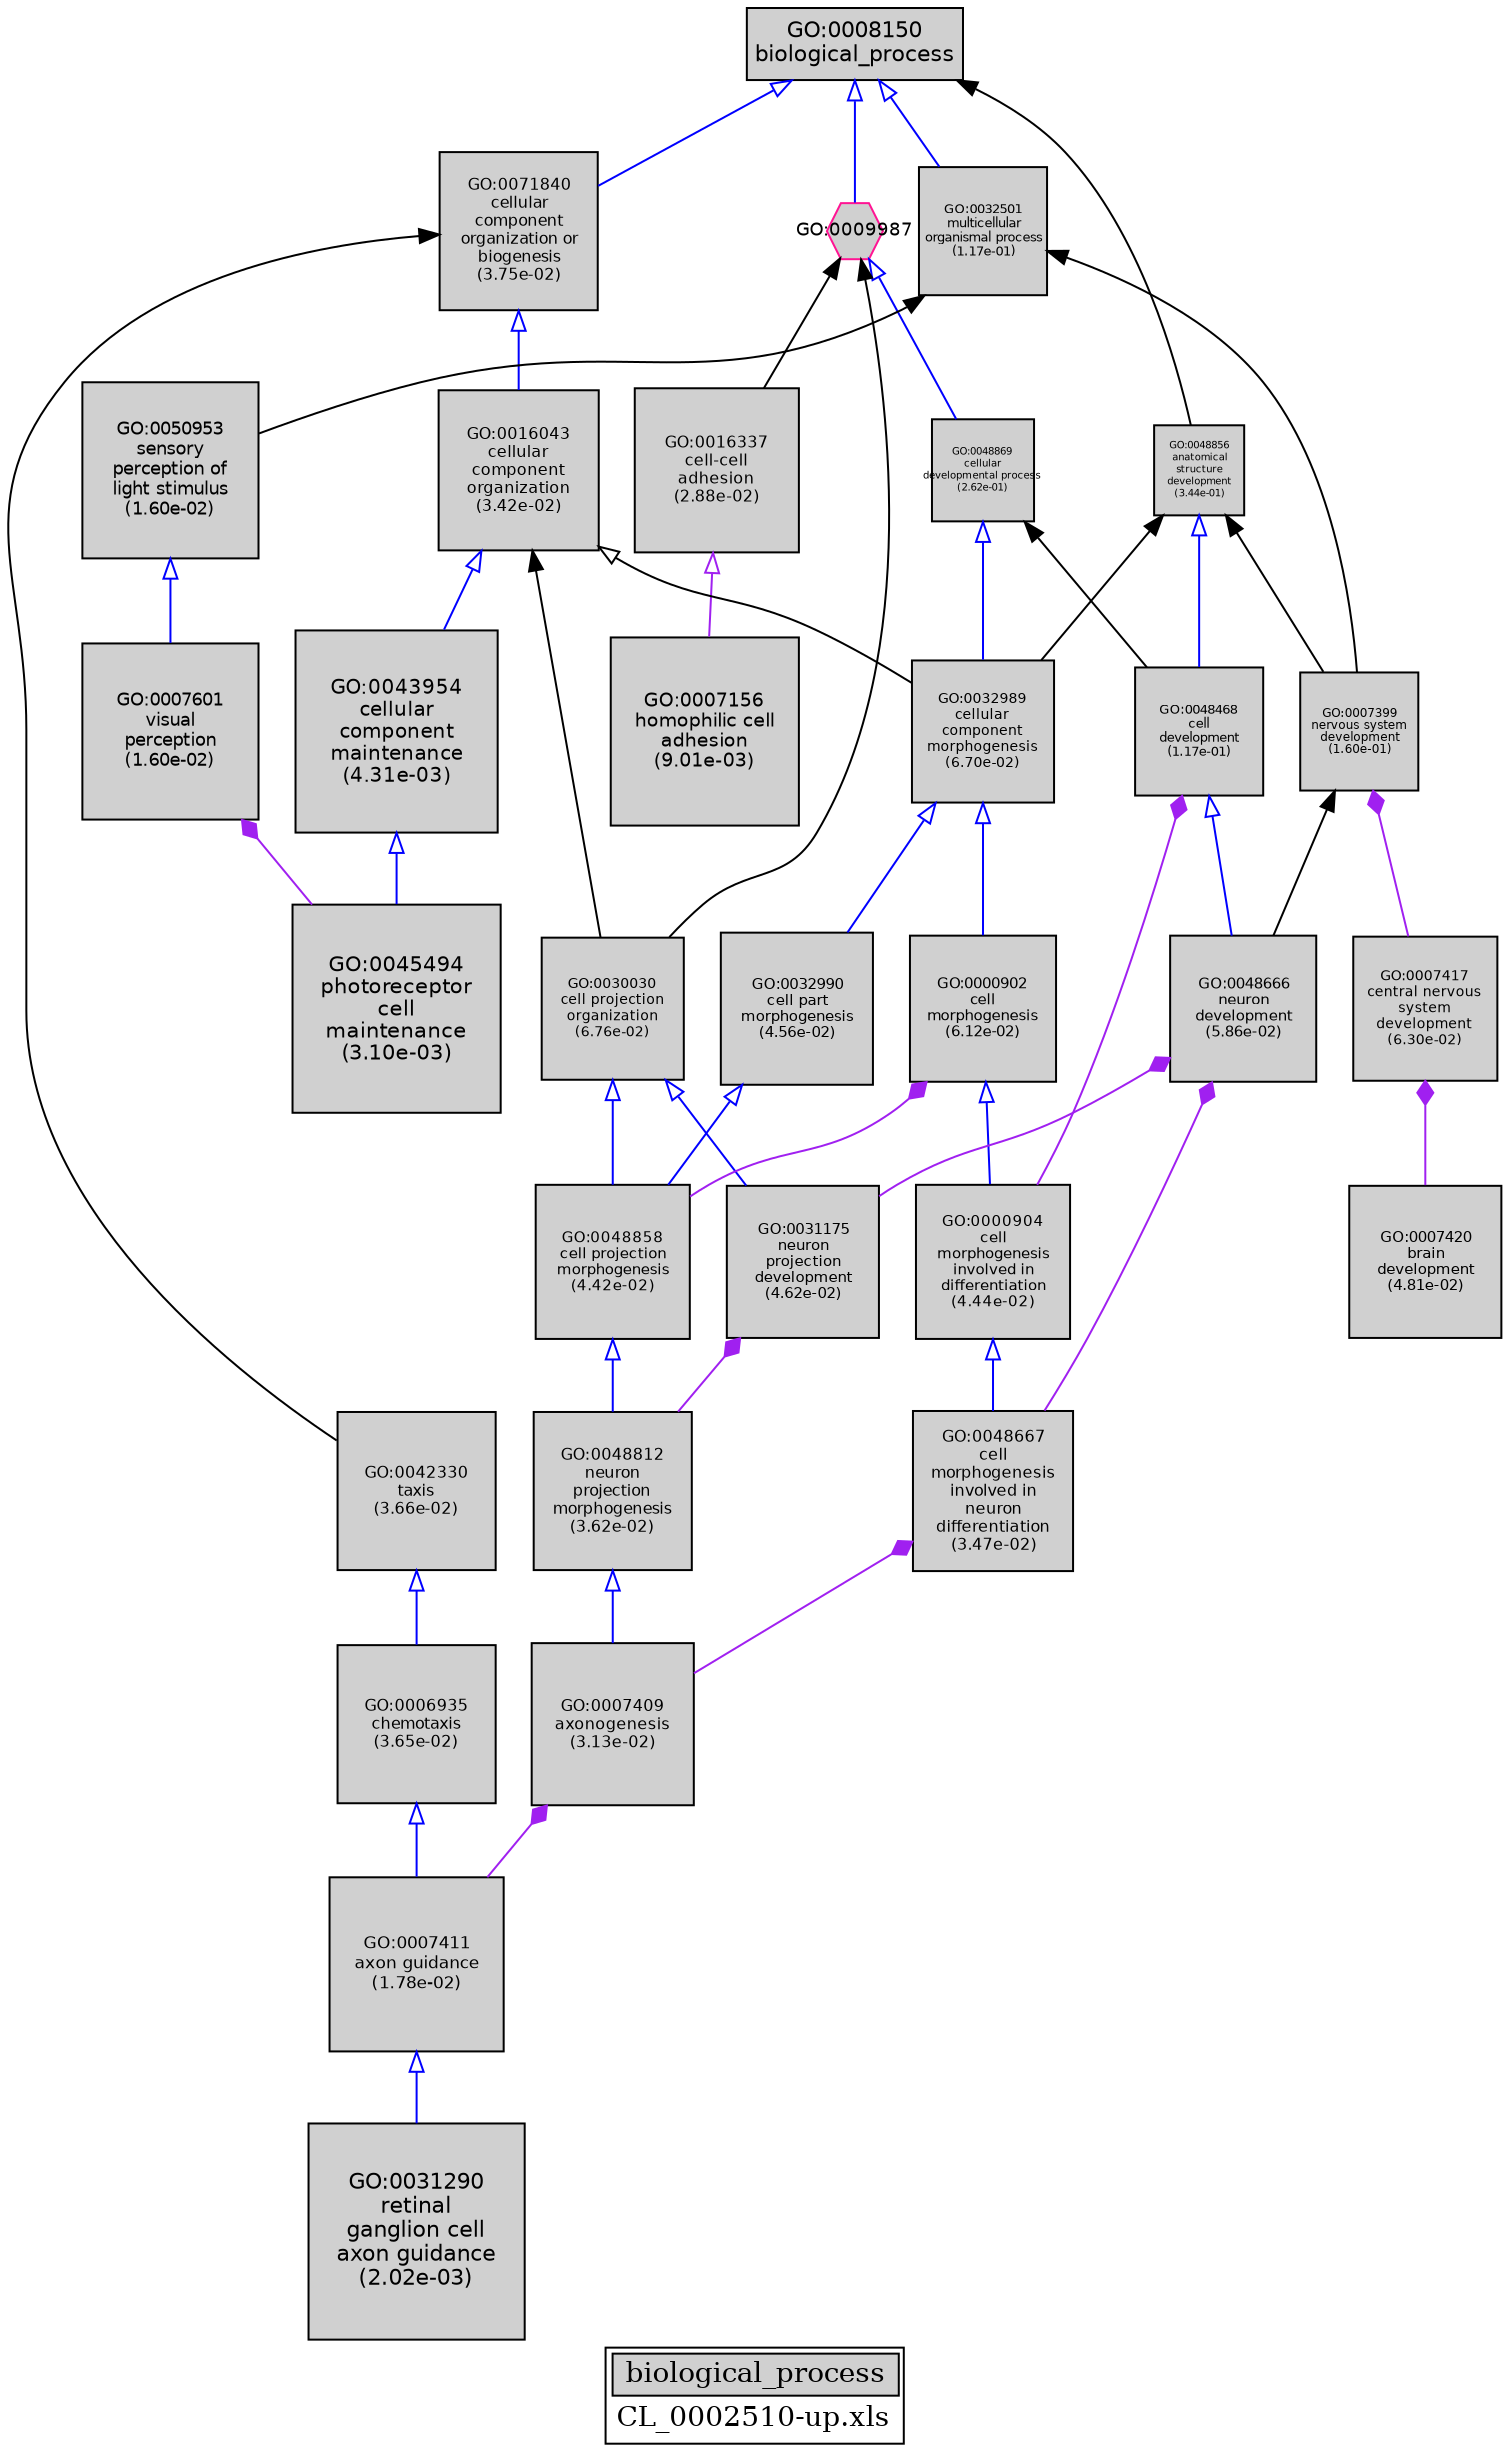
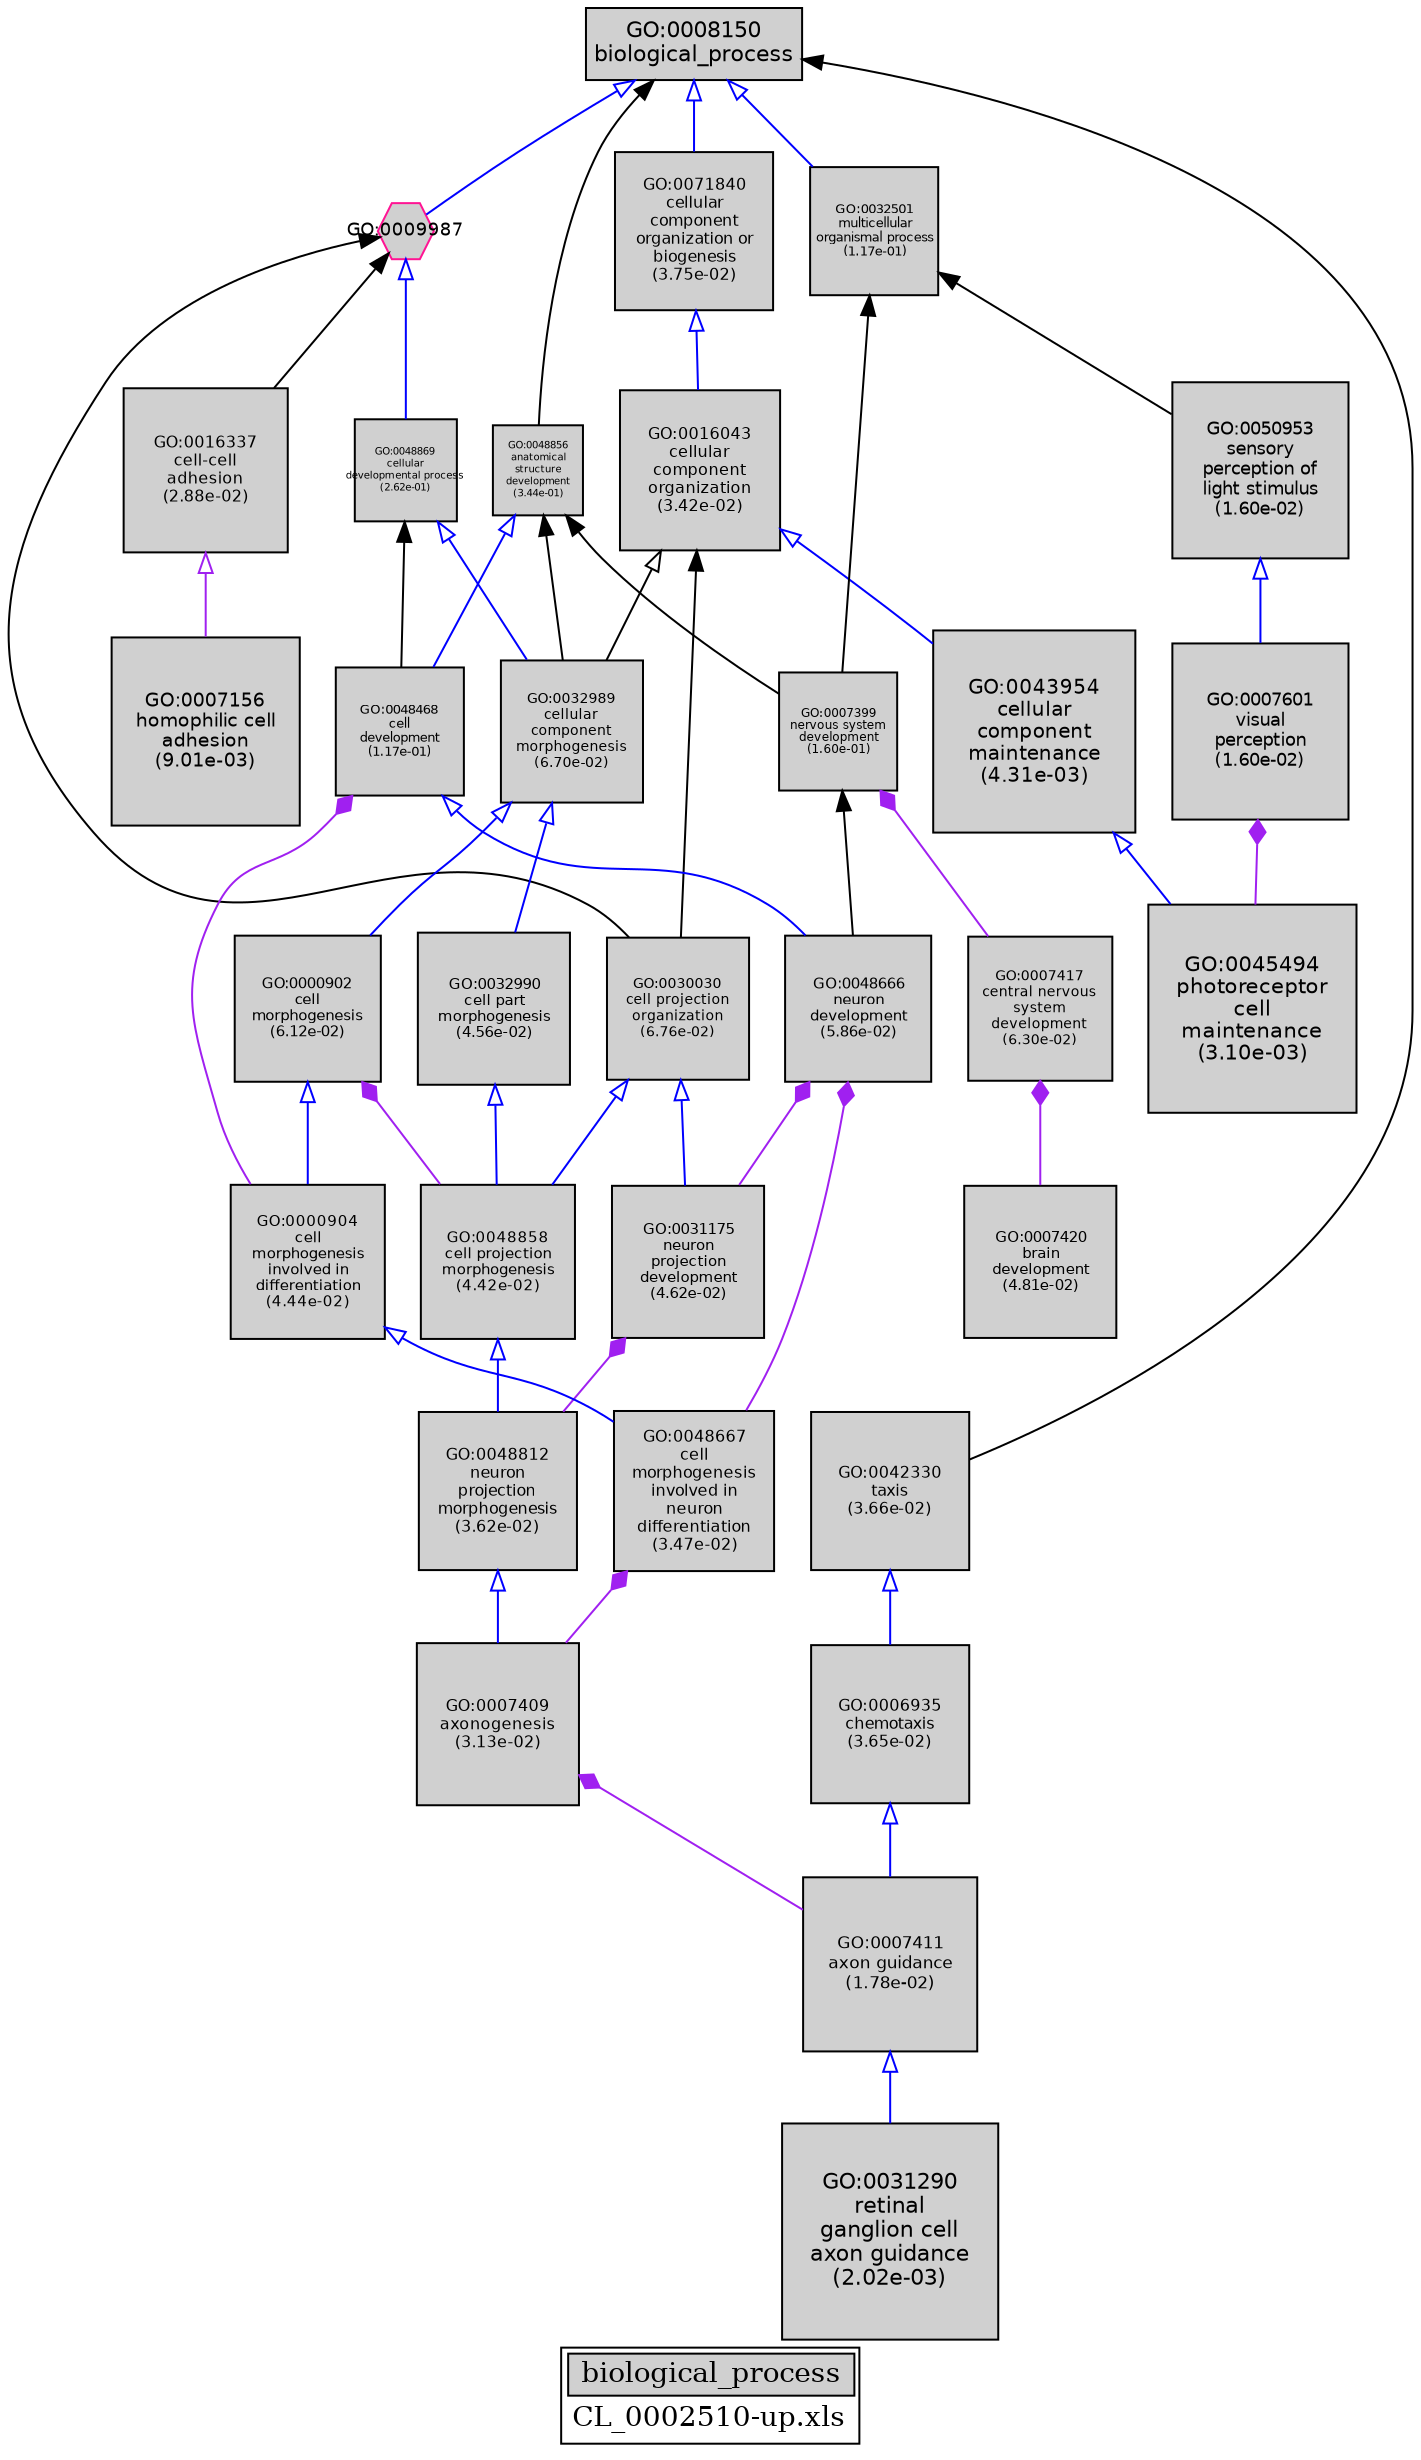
(26, 768) -> (1413, 685)
